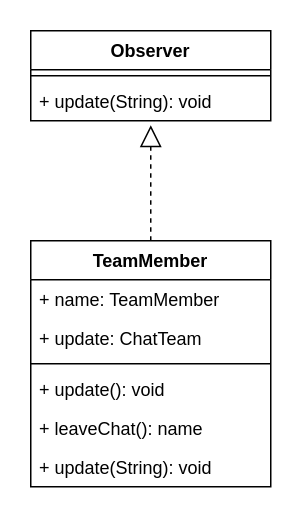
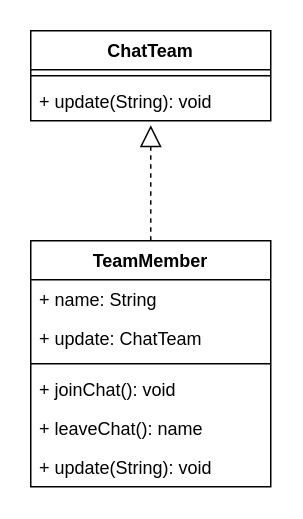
(151, 52) -> (151, 52)
(123, 301) -> (101, 301)
(111, 391) -> (119, 391)
